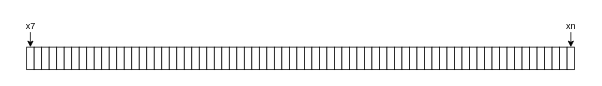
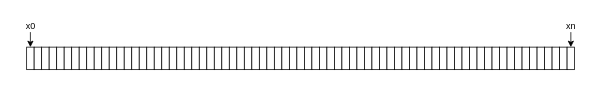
(31, 27) -> (31, 27)
